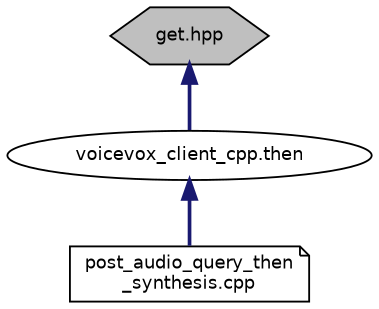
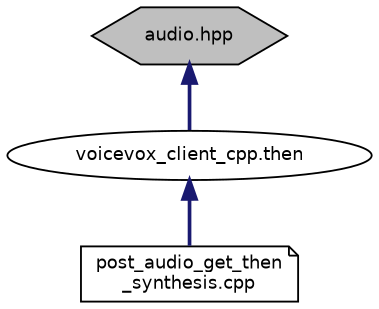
(190, 36) -> (190, 36)
(190, 274) -> (190, 274)
